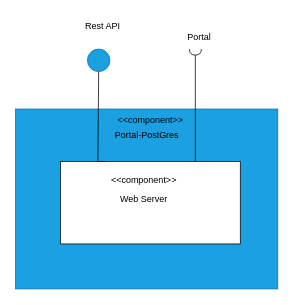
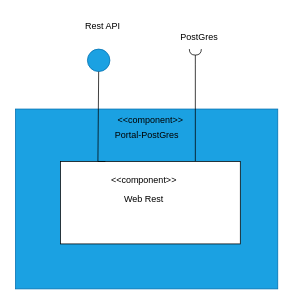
(200, 38) -> (200, 38)
(144, 199) -> (144, 199)
